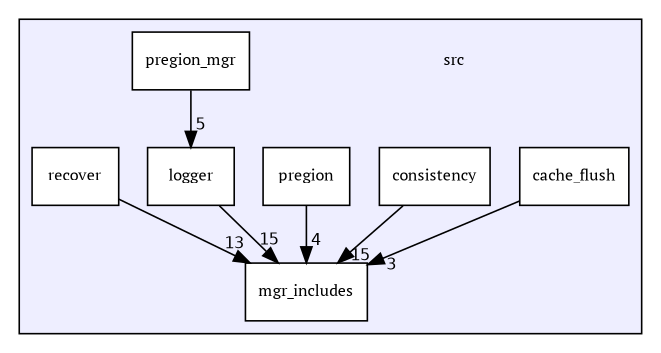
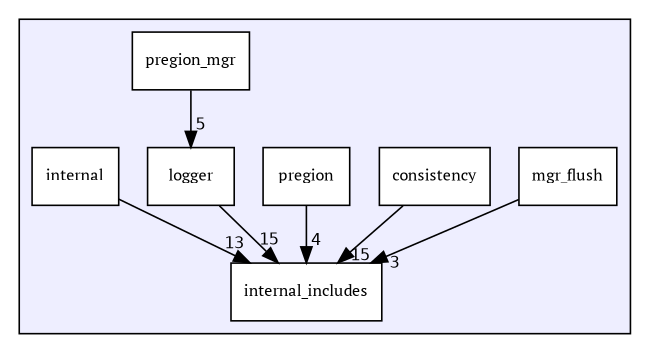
(454, 61) -> none
(75, 176) -> (75, 176)
(574, 176) -> (568, 176)
(306, 292) -> (306, 292)
